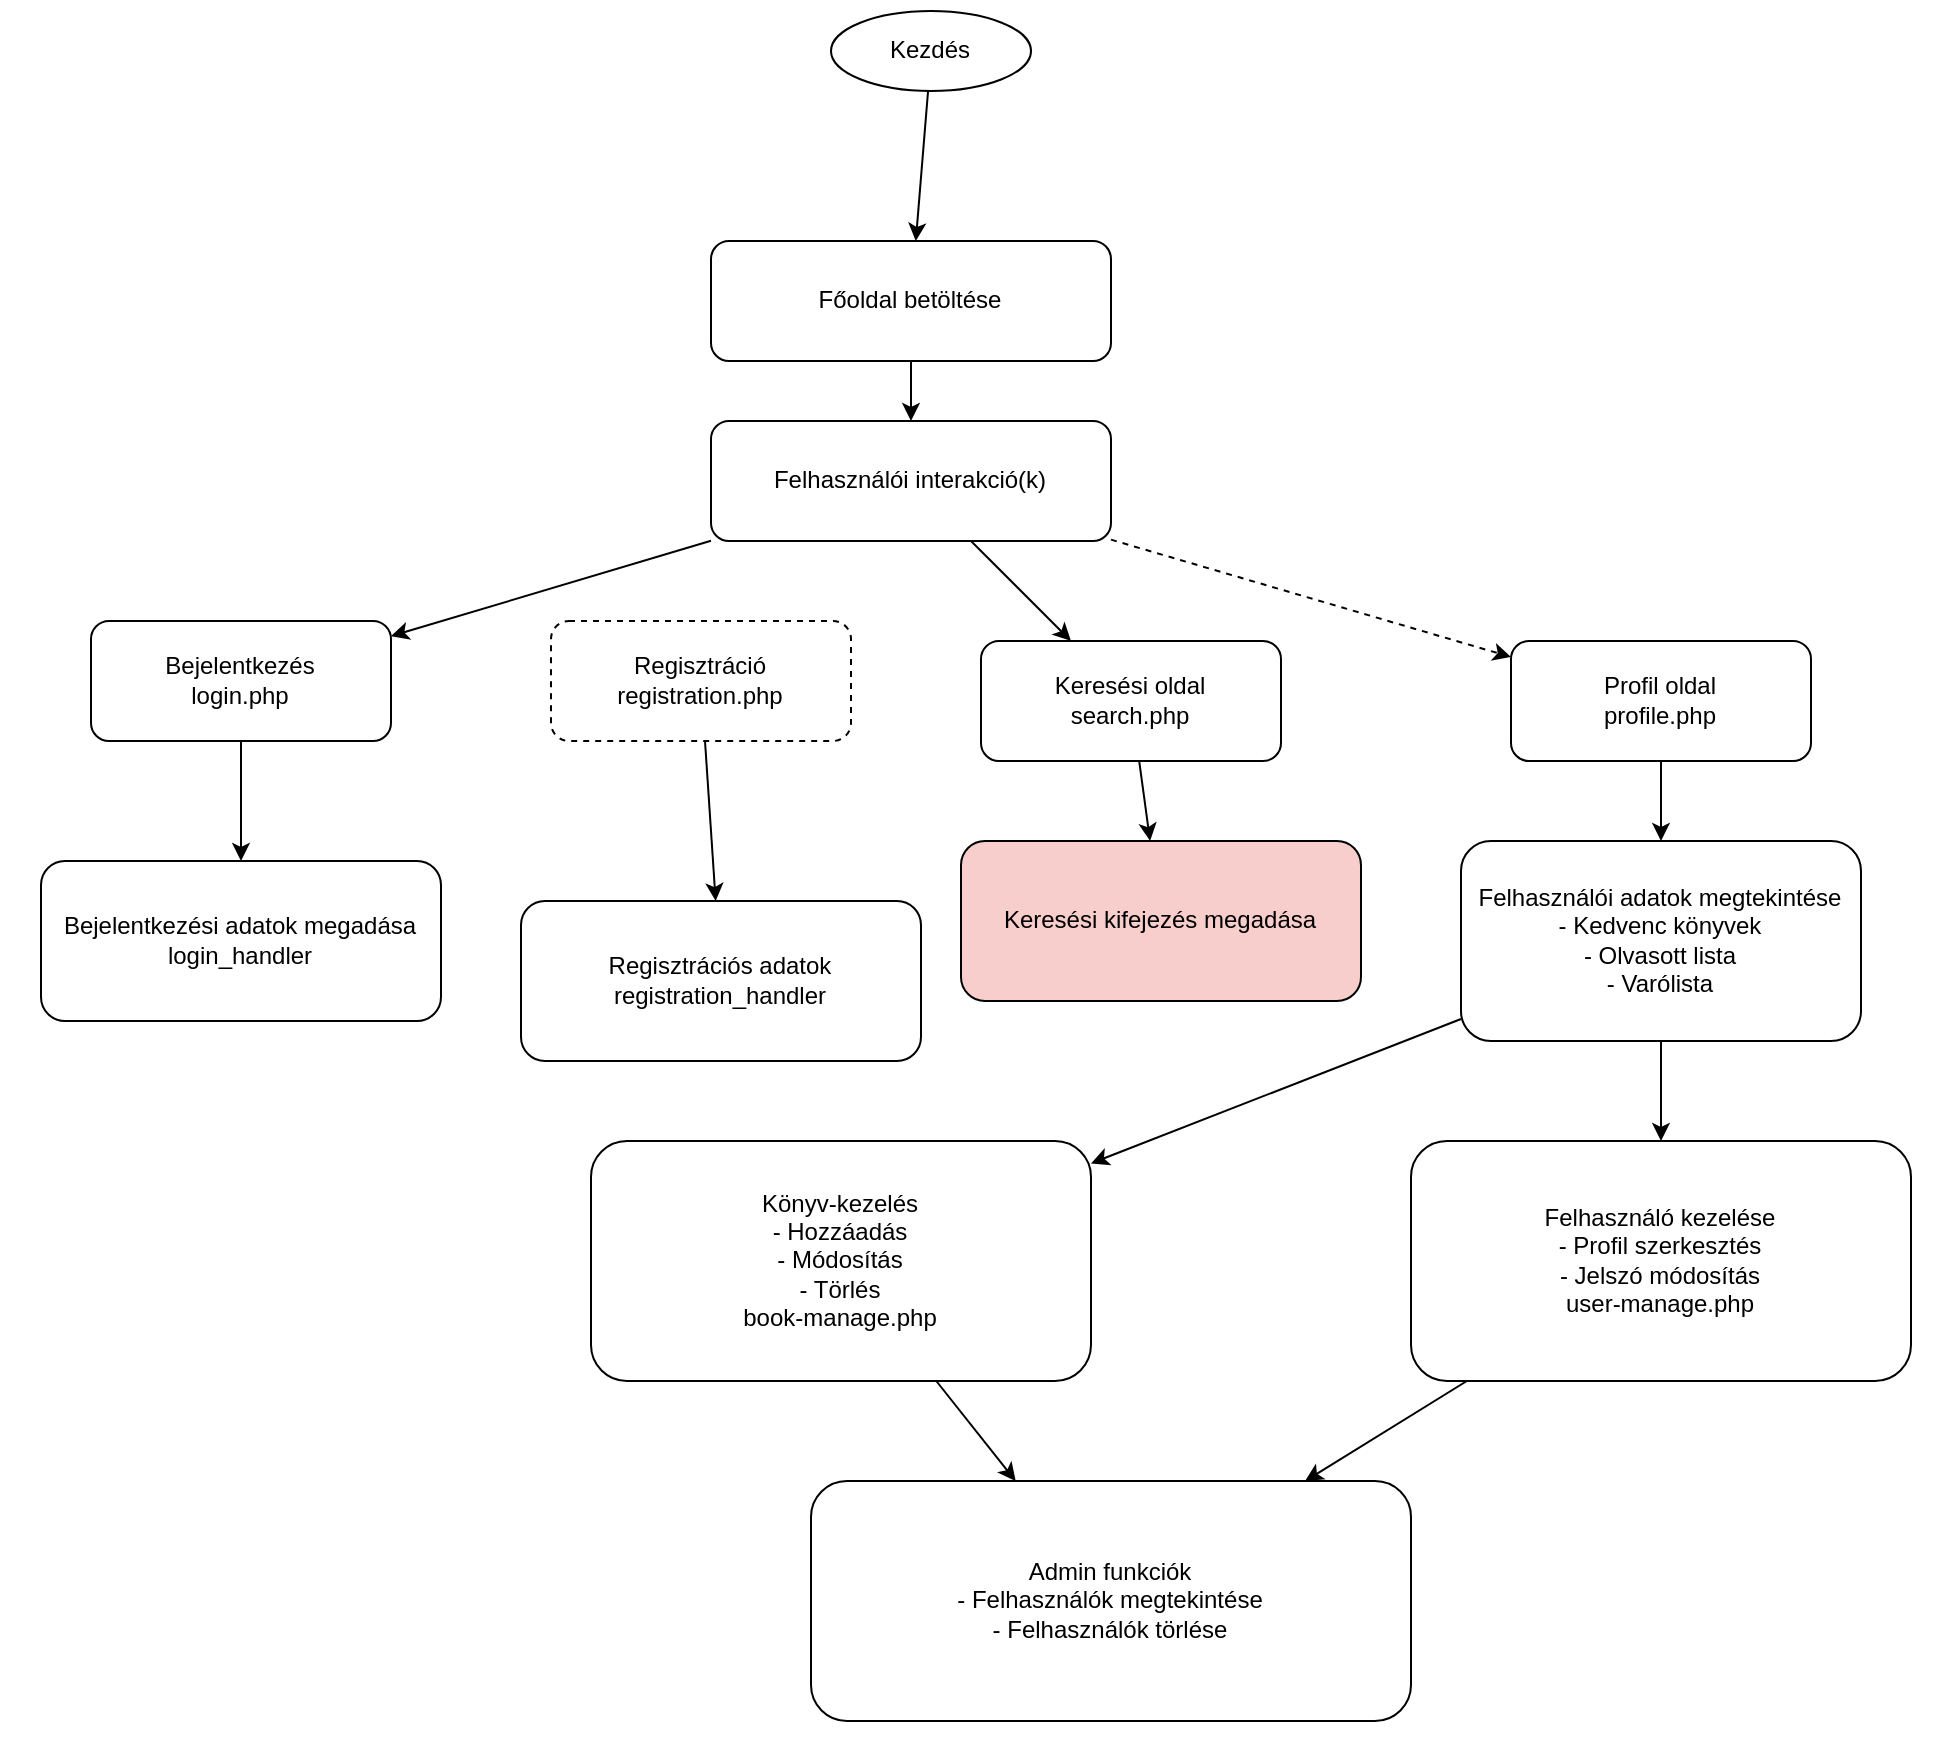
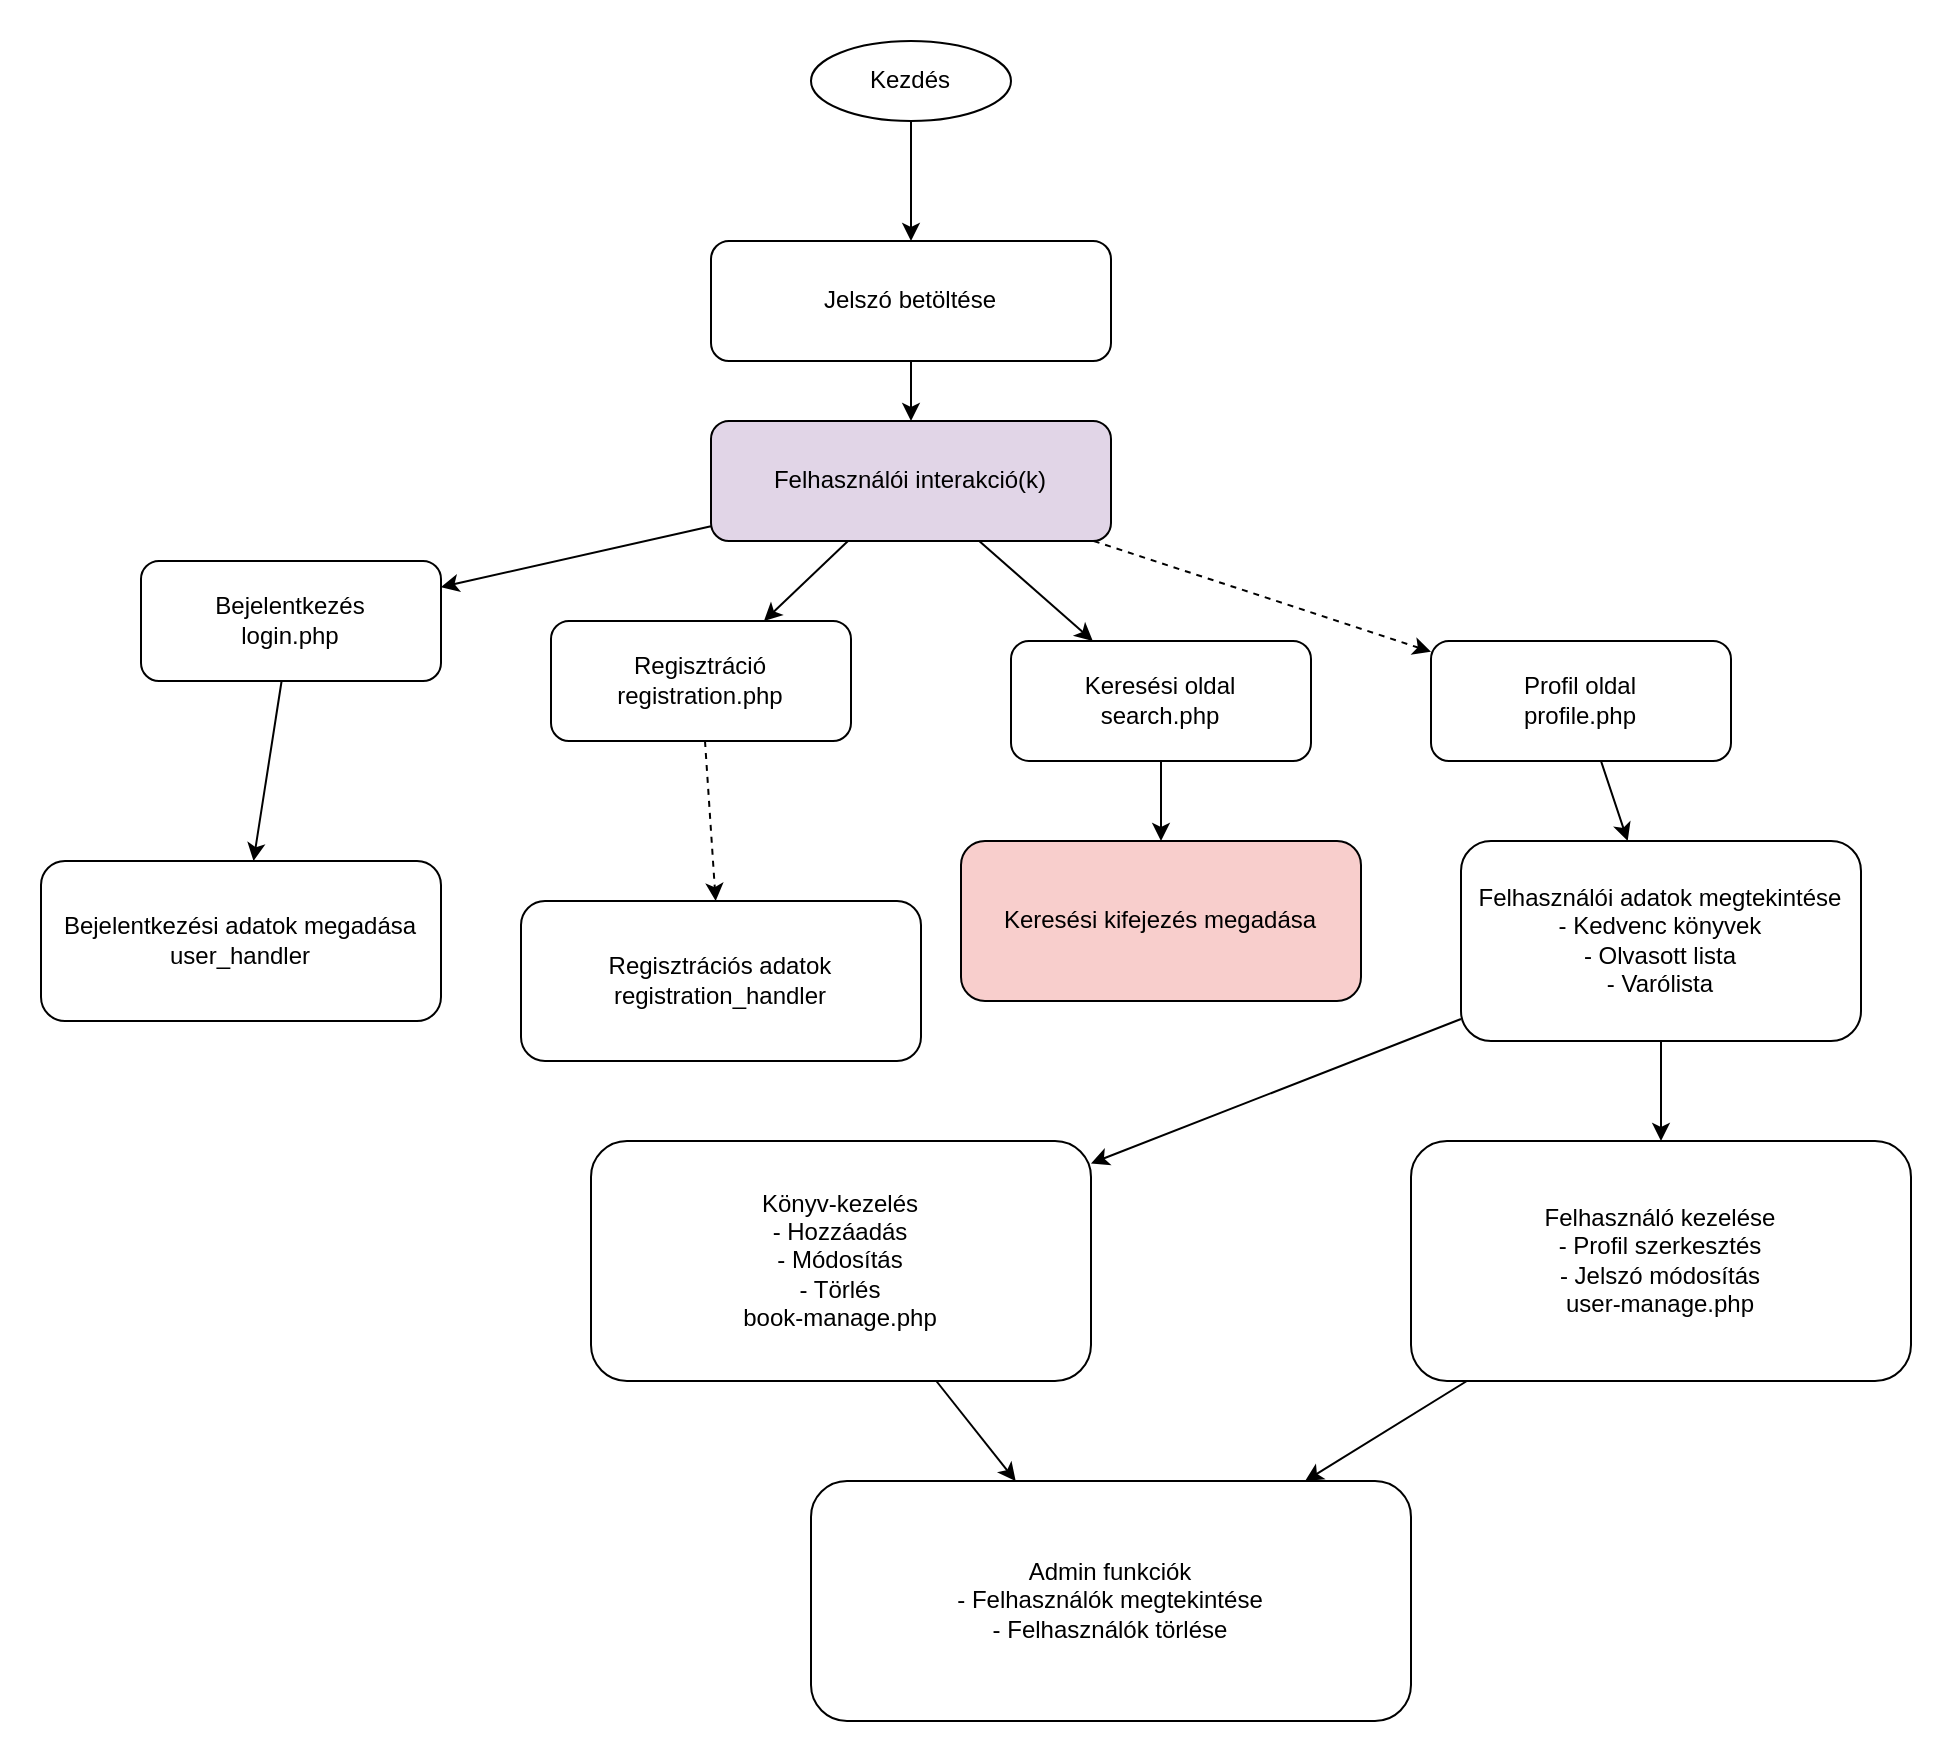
(931, 51) -> (911, 81)
(911, 301) -> (911, 301)
(911, 481) -> (911, 481)
none -> (811, 576)
(241, 681) -> (291, 621)
(701, 681) -> (701, 681)
(1131, 701) -> (1161, 701)
(1661, 701) -> (1581, 701)
(710, 814) -> (710, 814)
(241, 941) -> (241, 941)
